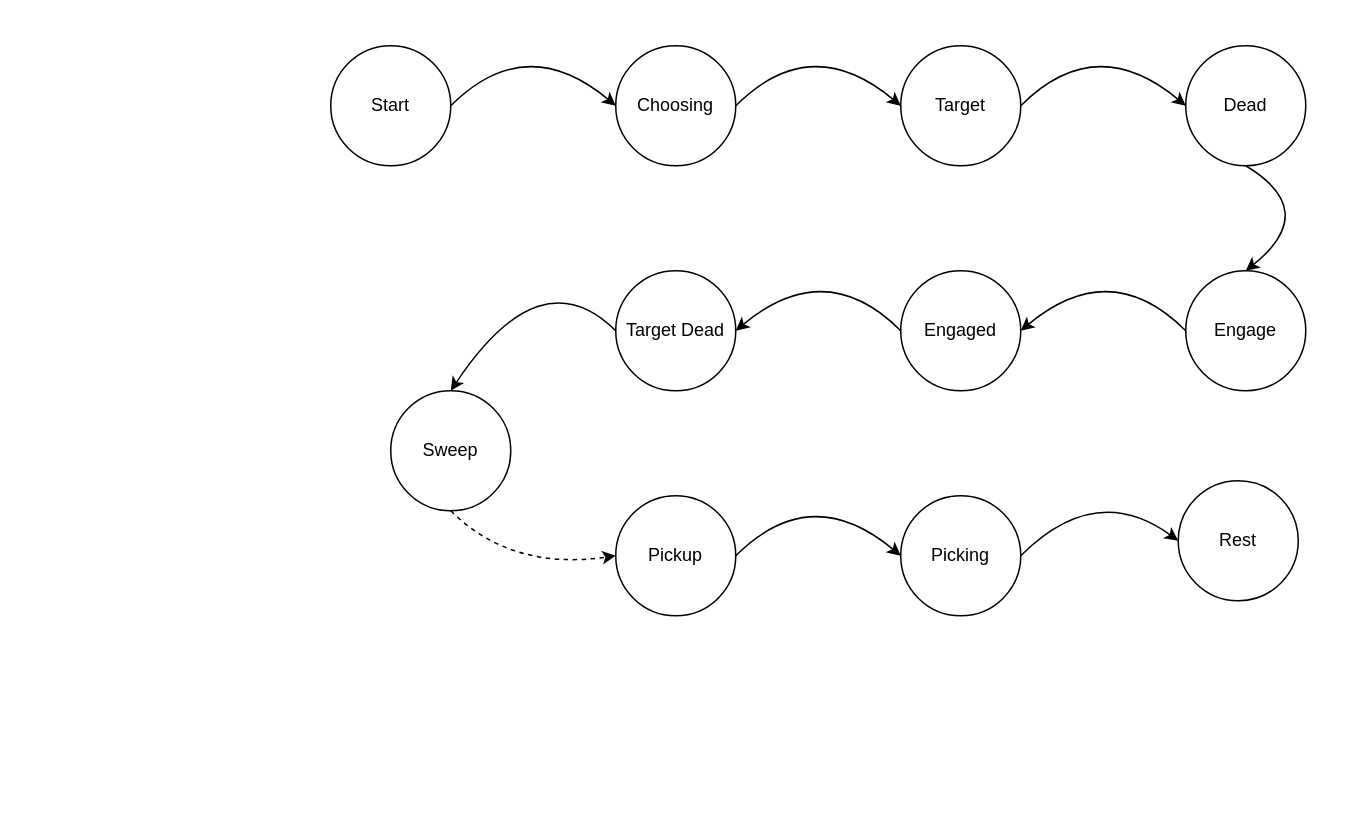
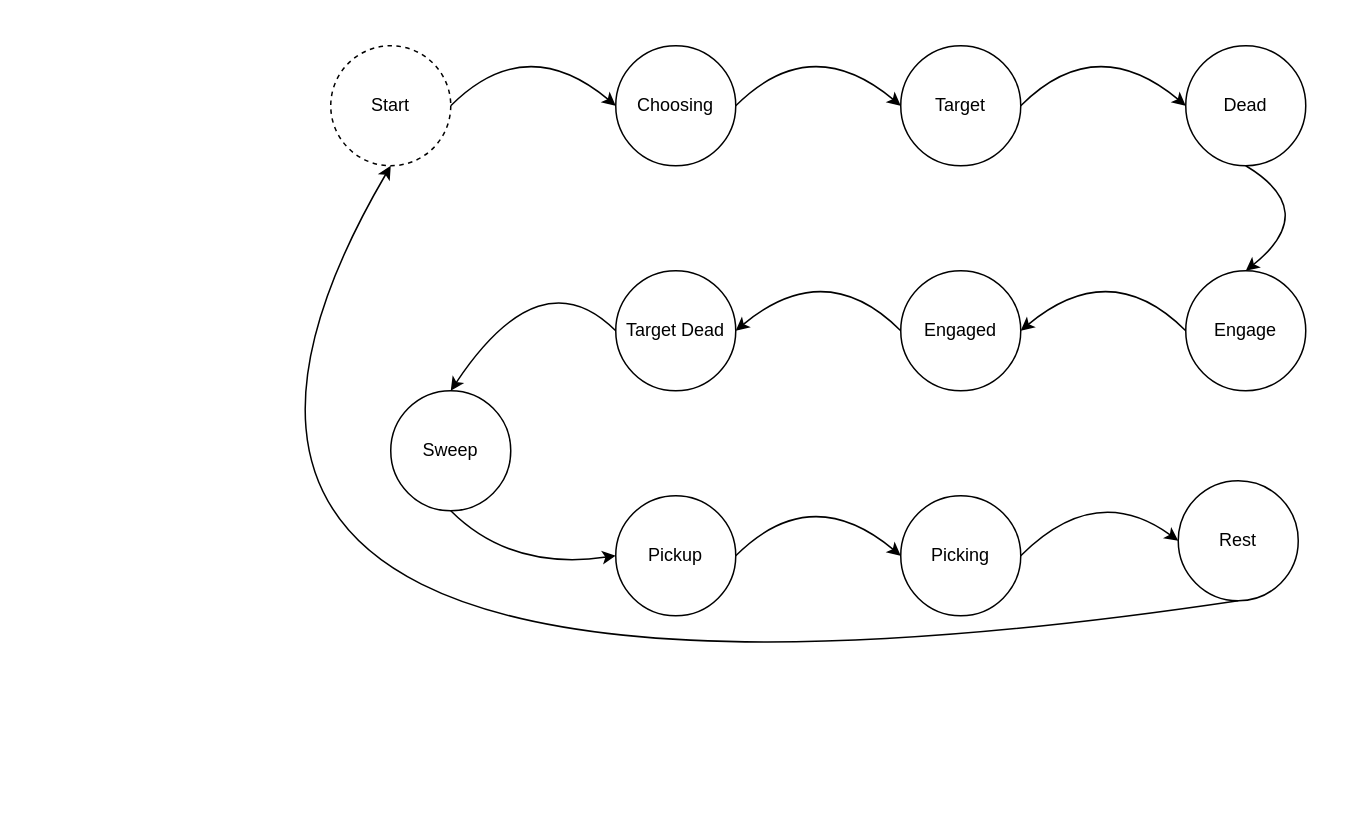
(391, 106) -> (391, 106)
(523, 553) -> (523, 553)
none -> (772, 640)
